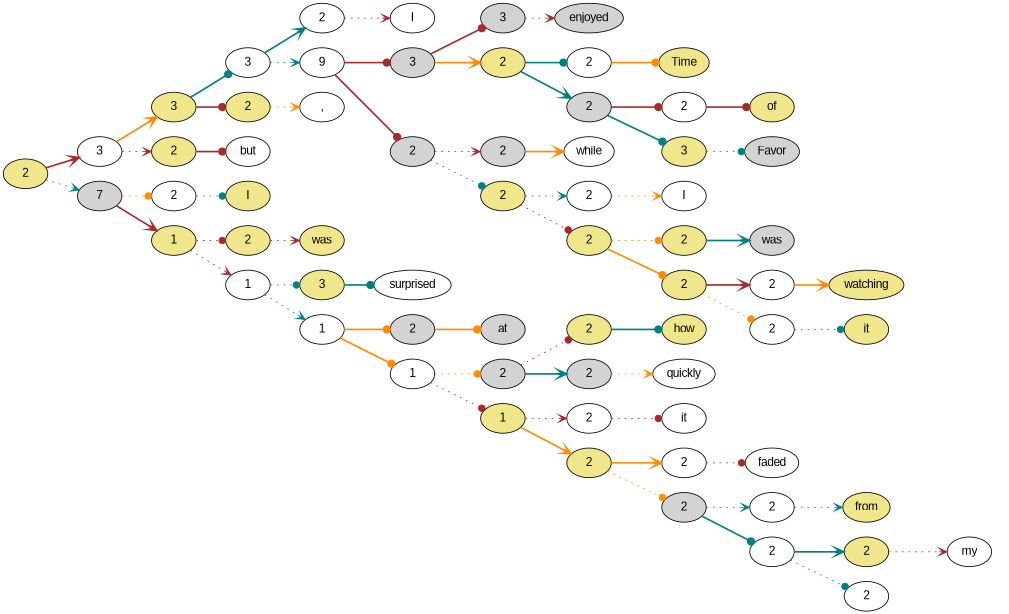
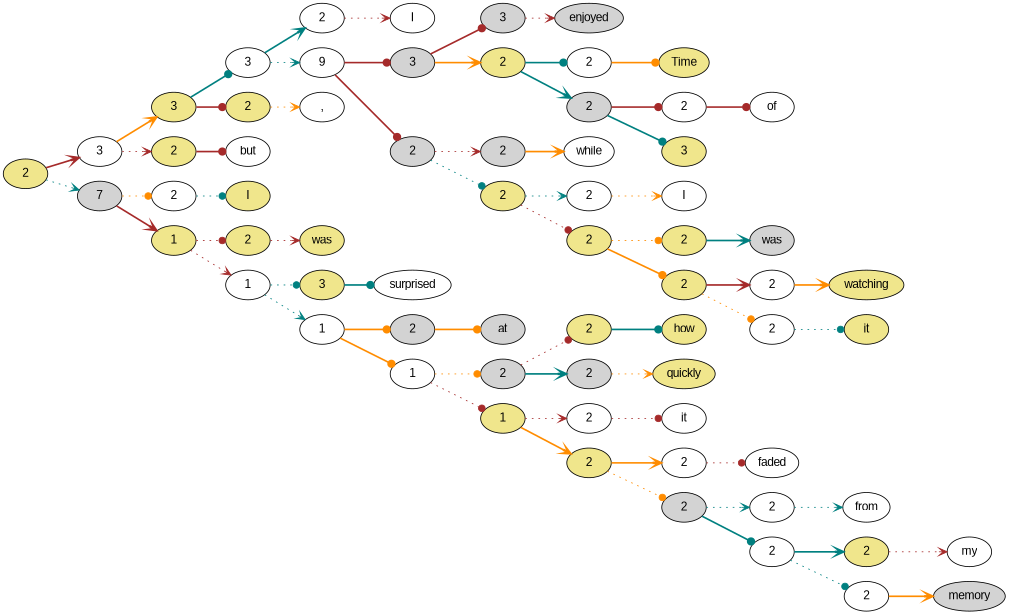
(772, 107) -> (772, 107)
(772, 152) -> none
(684, 374) -> (684, 374)
(866, 507) -> (866, 507)
none -> (969, 596)
